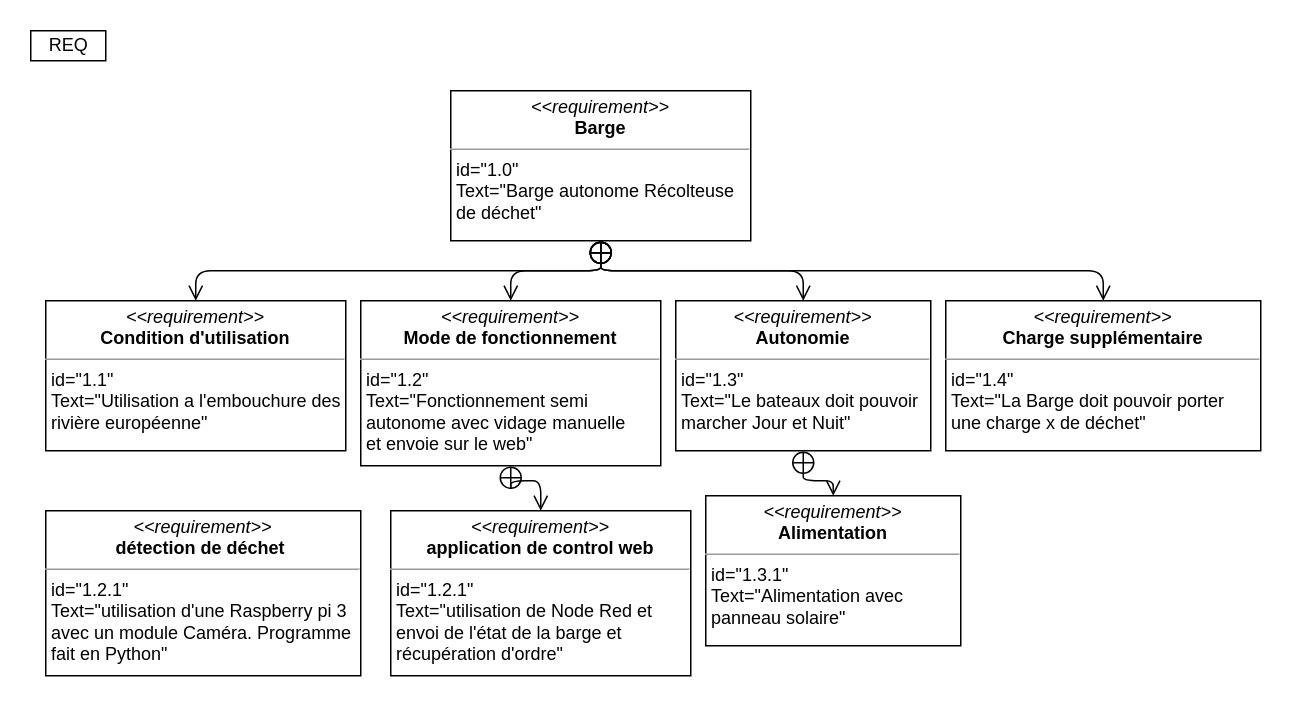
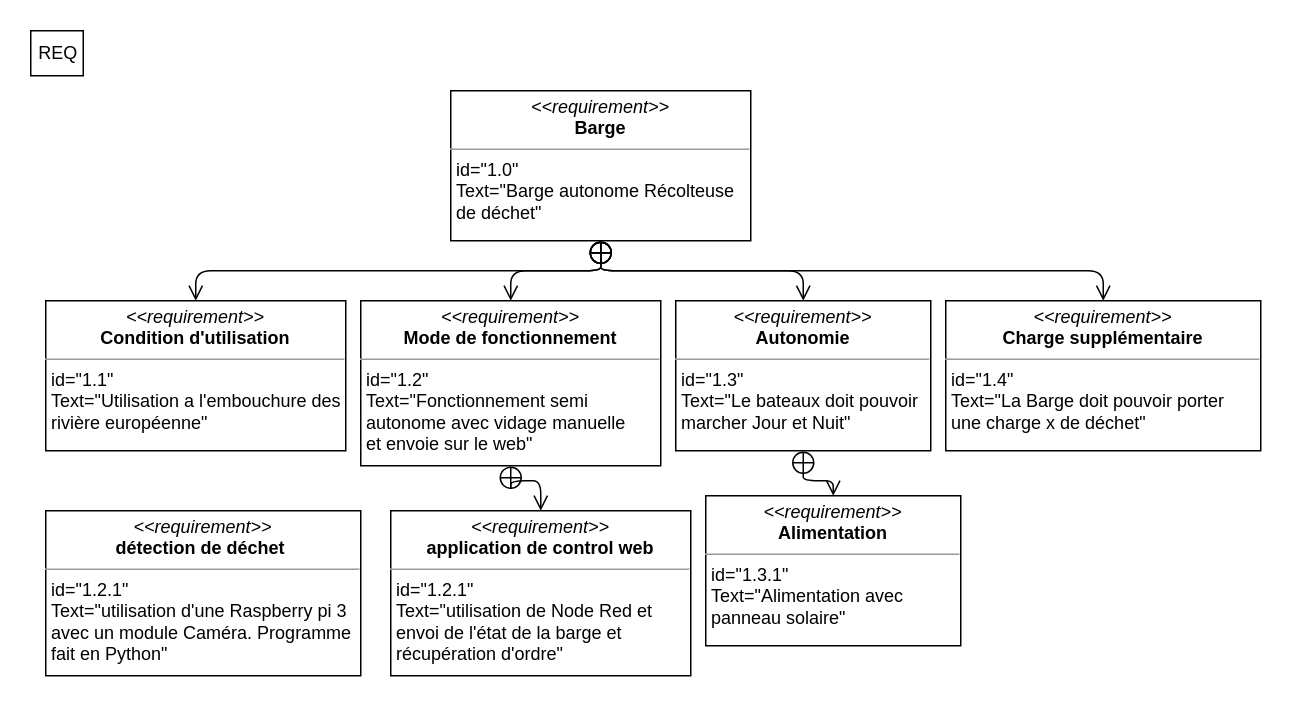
(68, 46) -> (57, 53)
